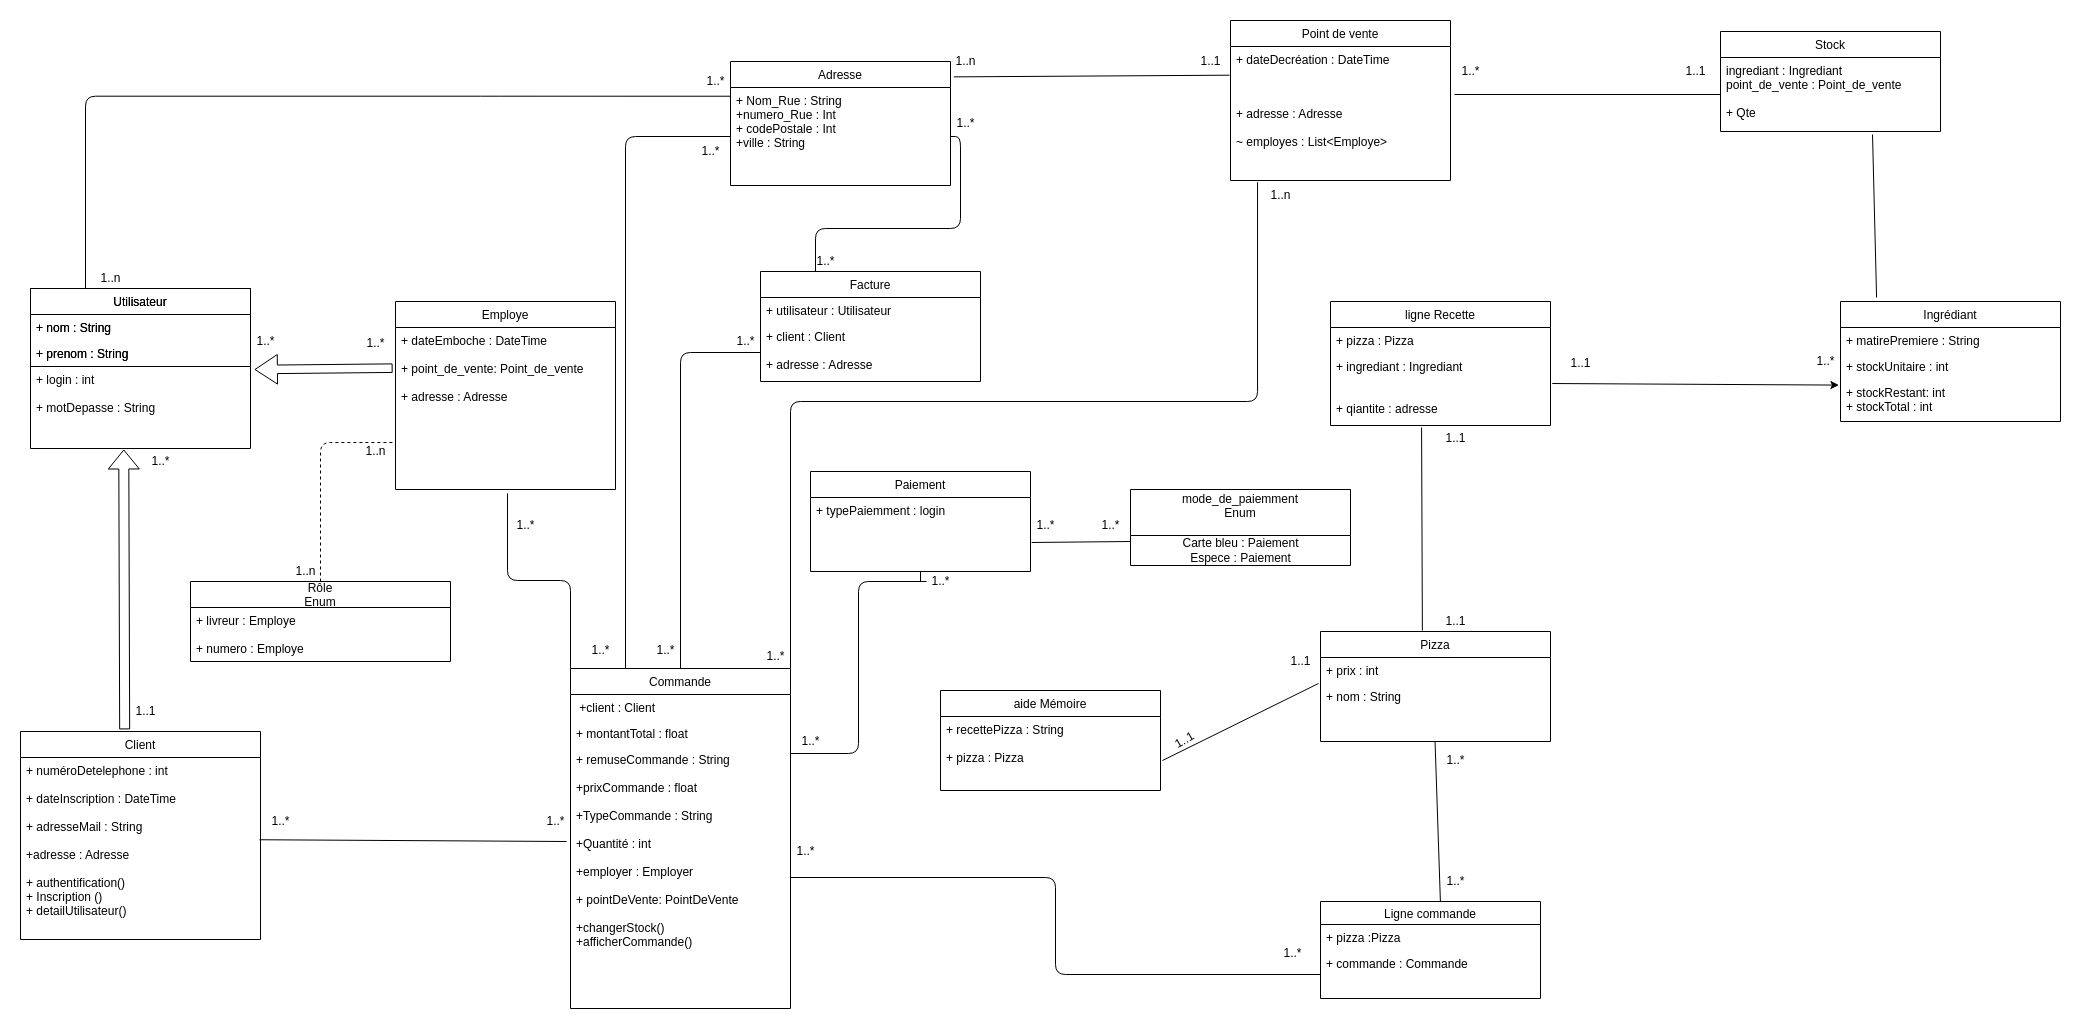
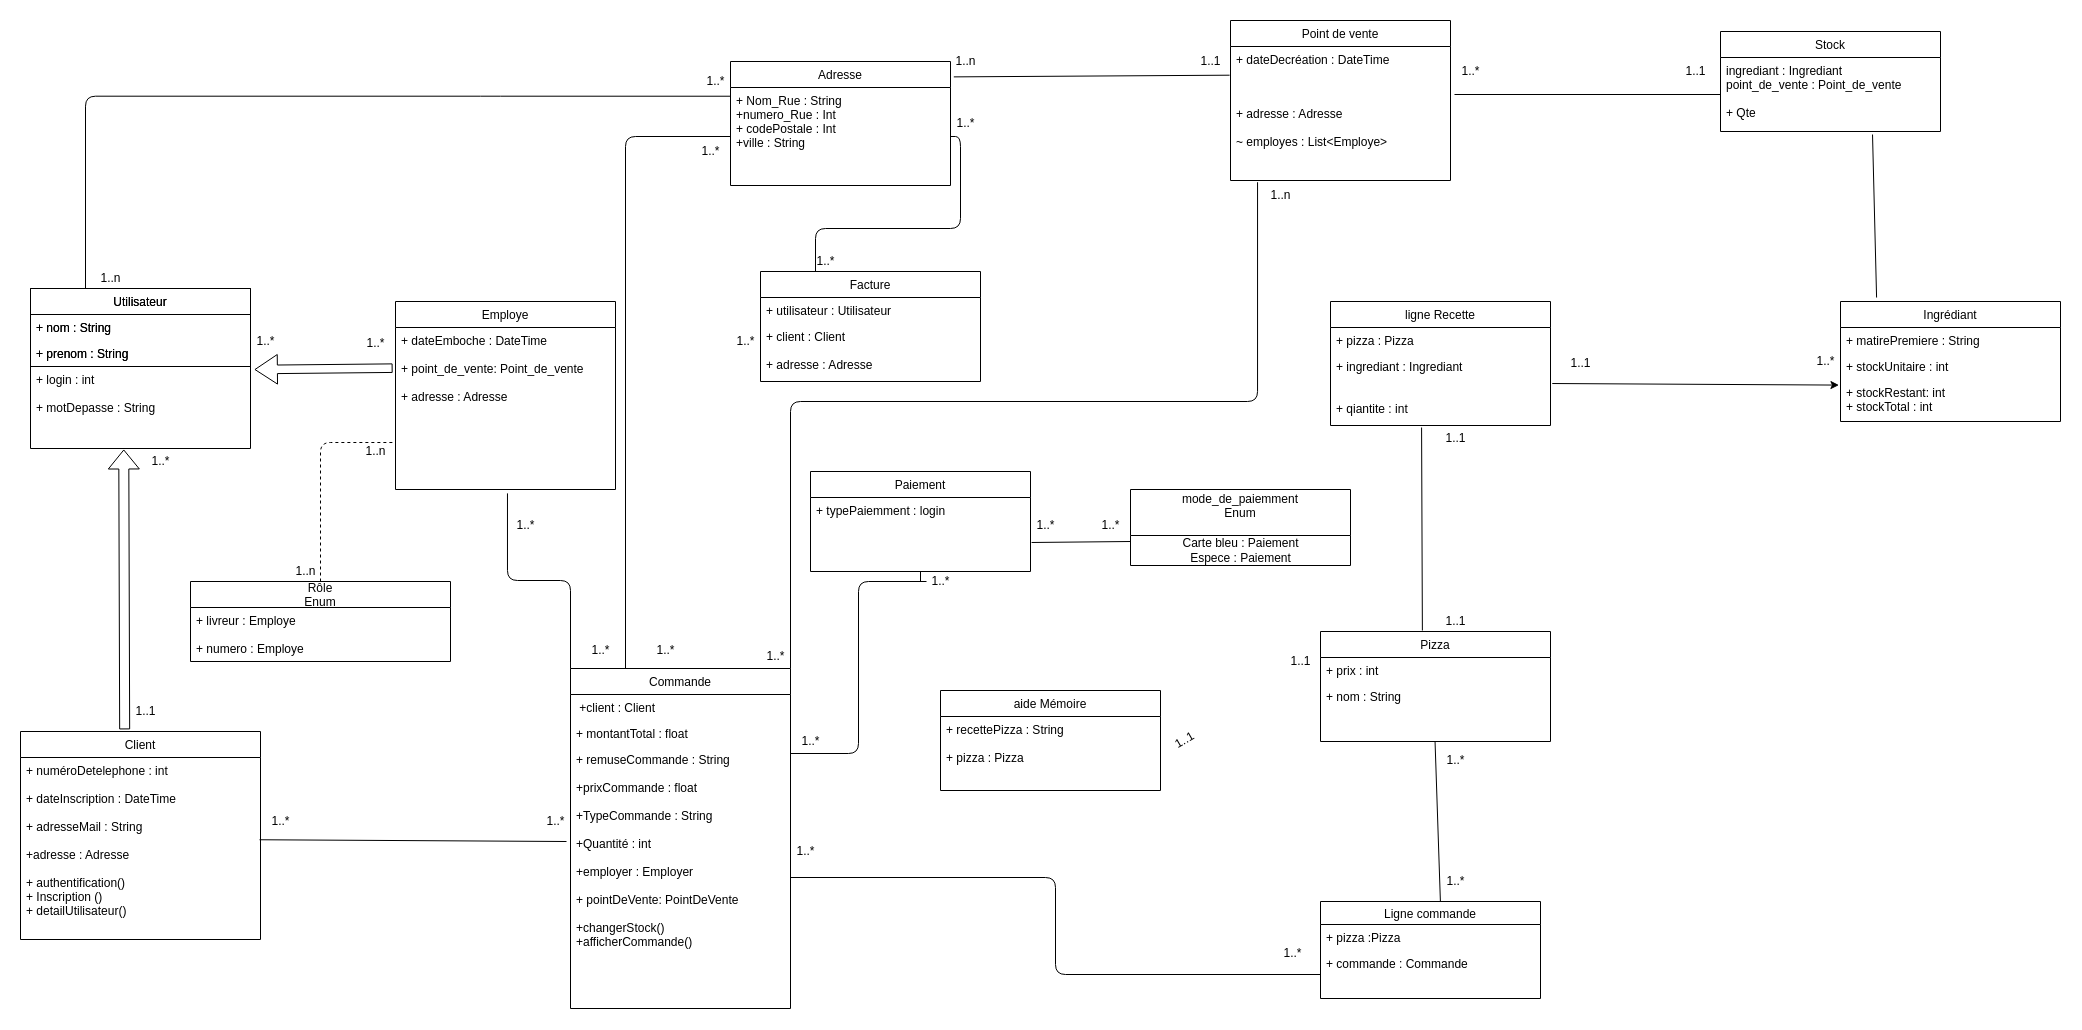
(1409, 367) -> (1409, 367)
(681, 475) -> none
(1240, 722) -> none
